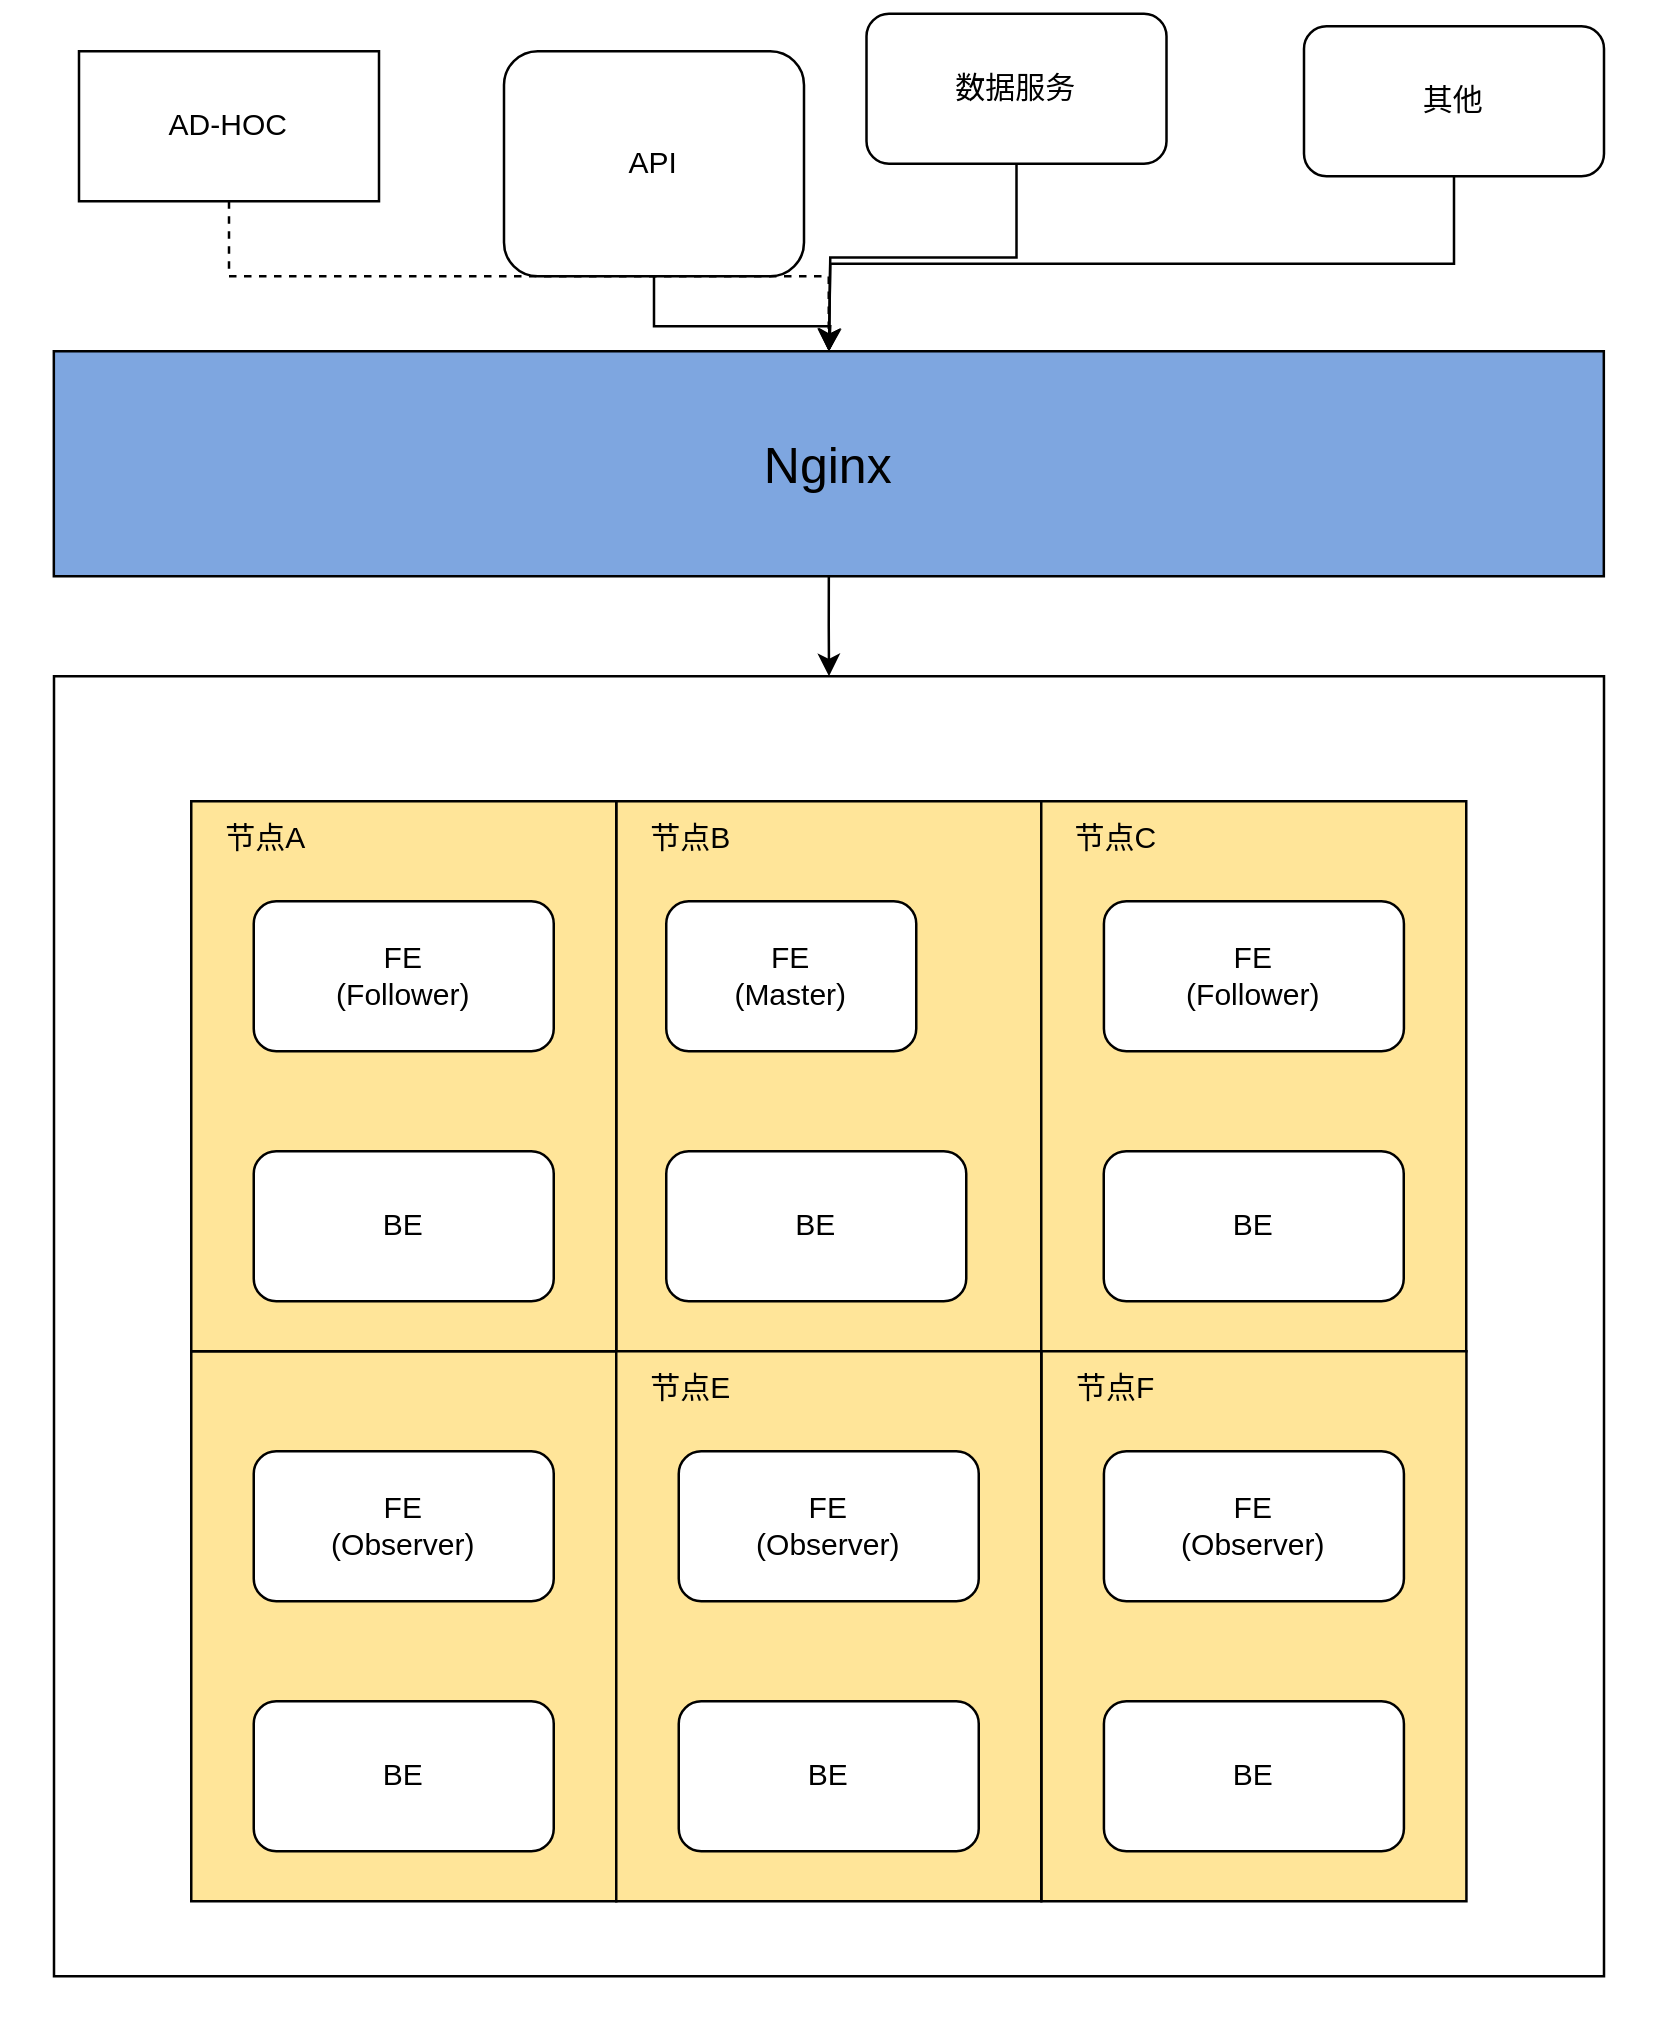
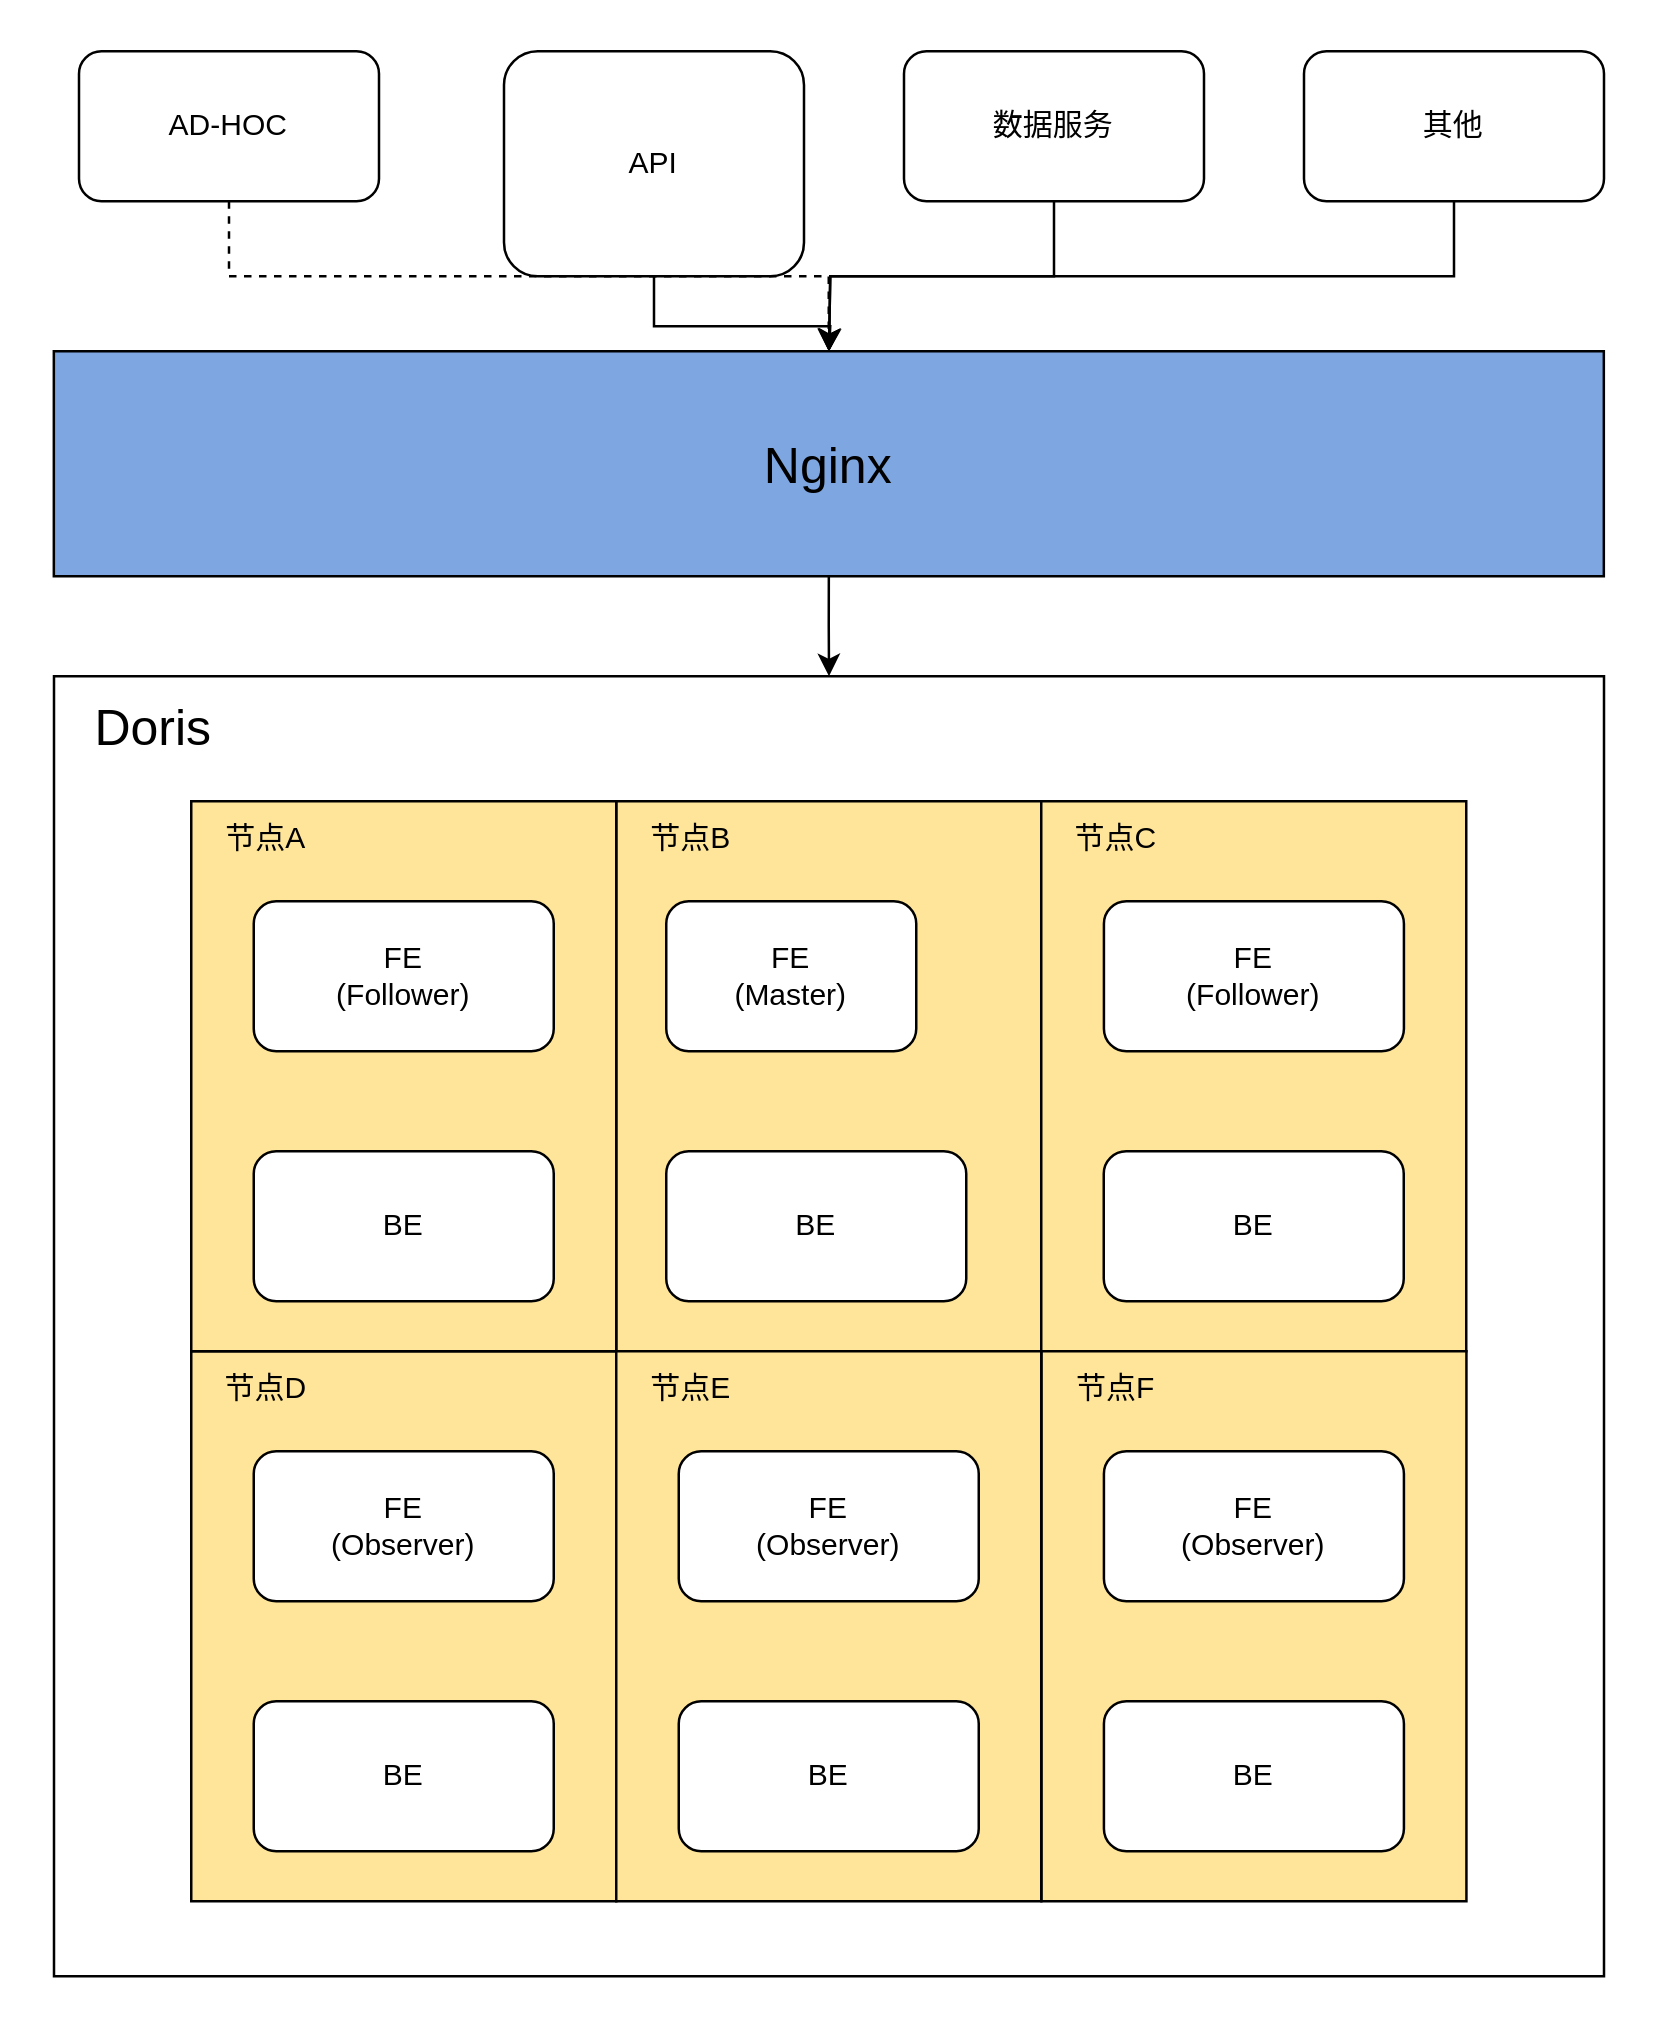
(1016, 89) -> (1054, 126)
(1454, 101) -> (1454, 126)
(229, 126) -> (229, 126)
none -> (154, 726)
none -> (266, 1389)
